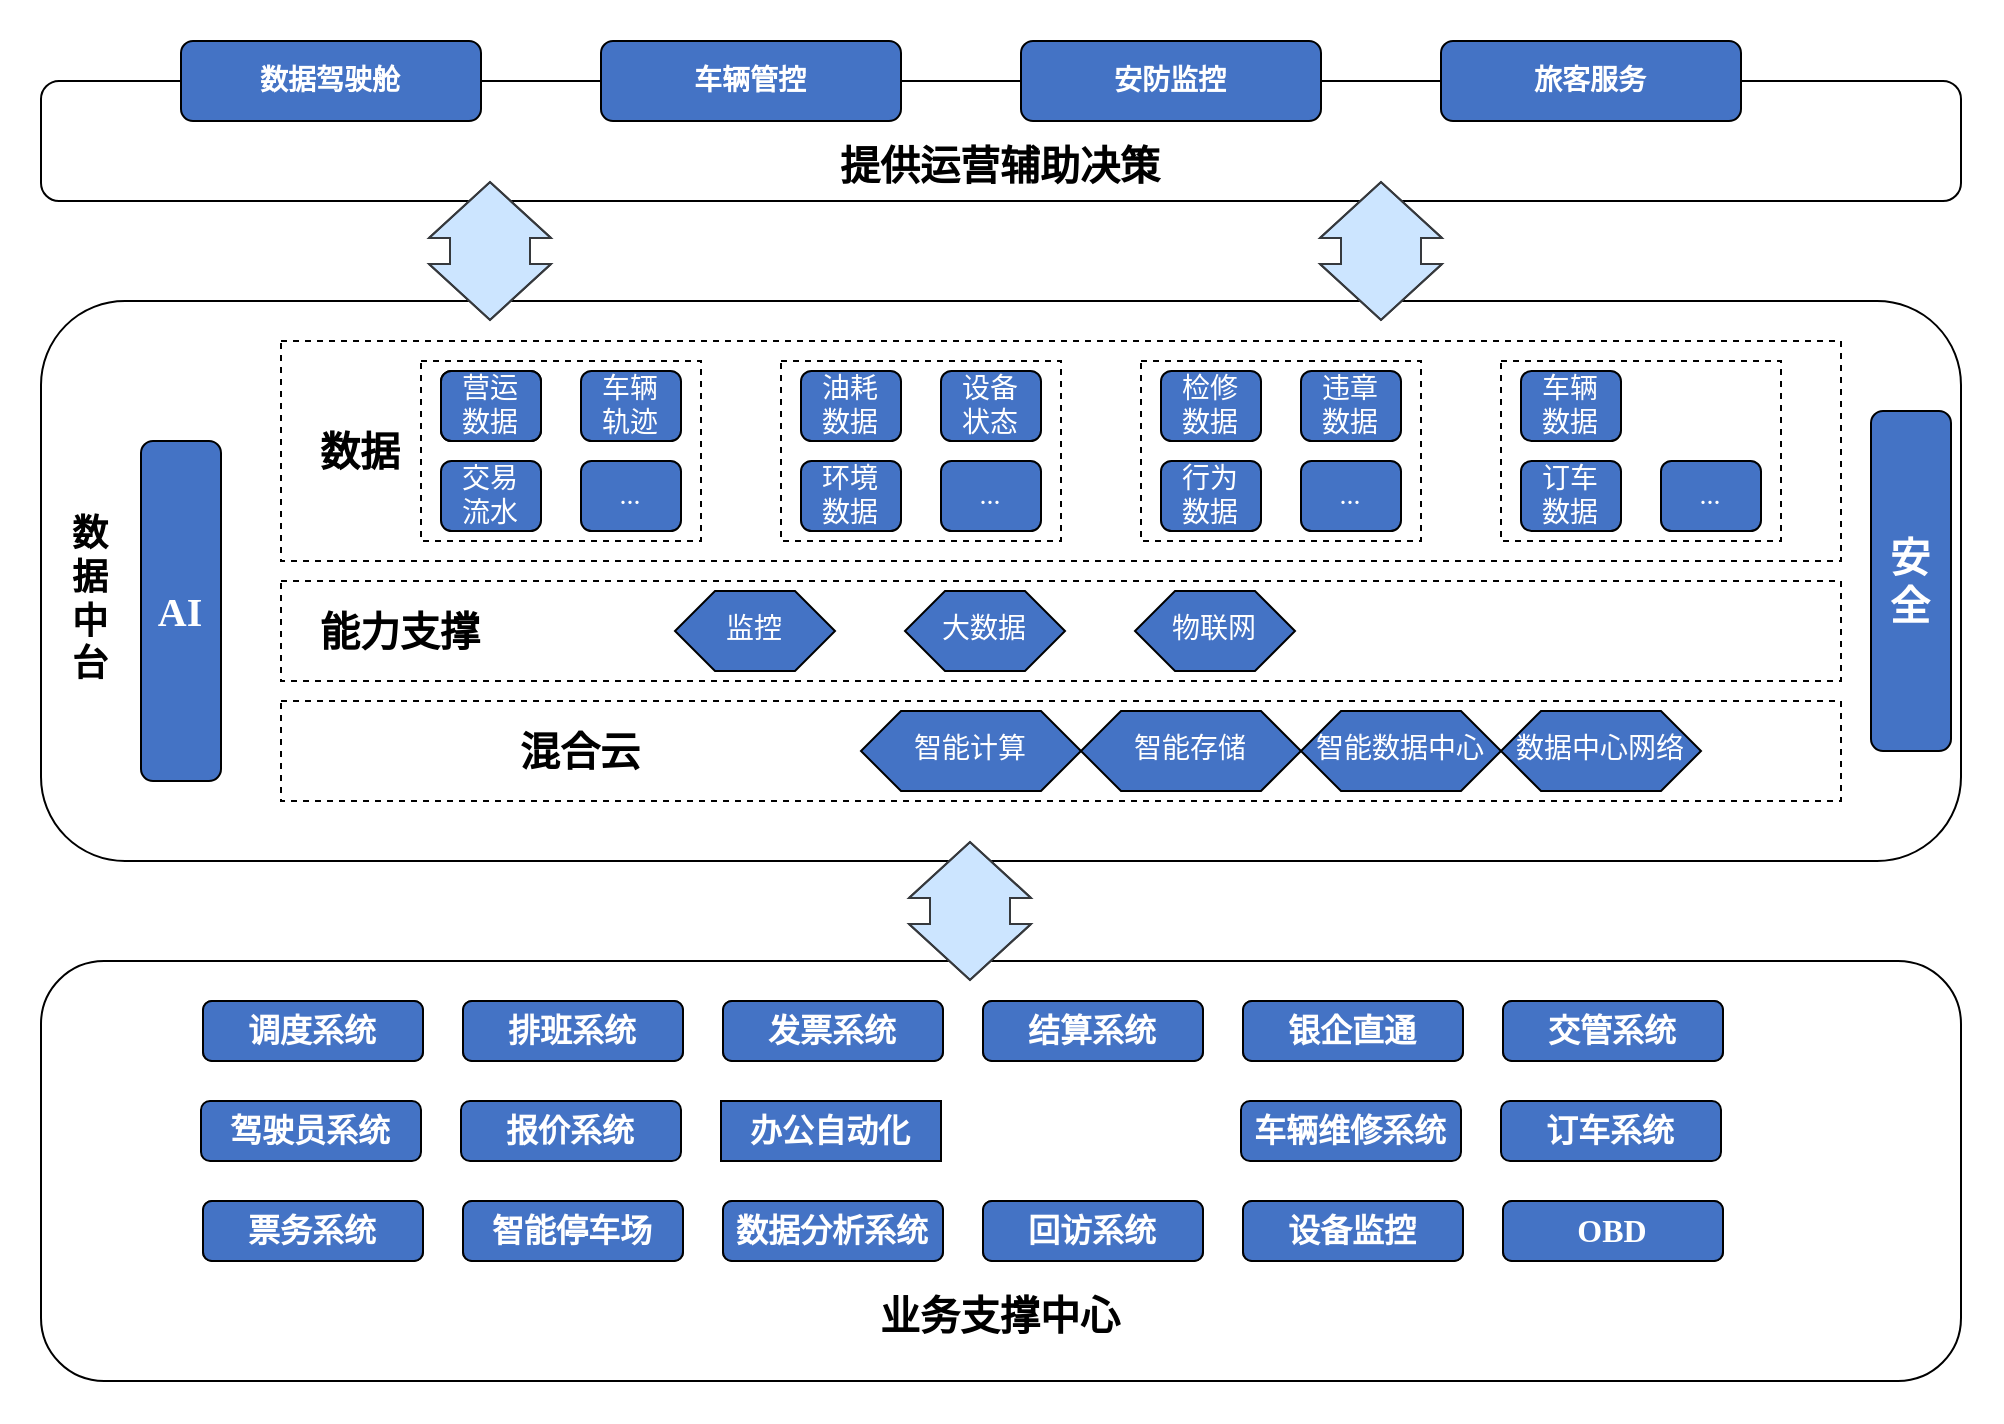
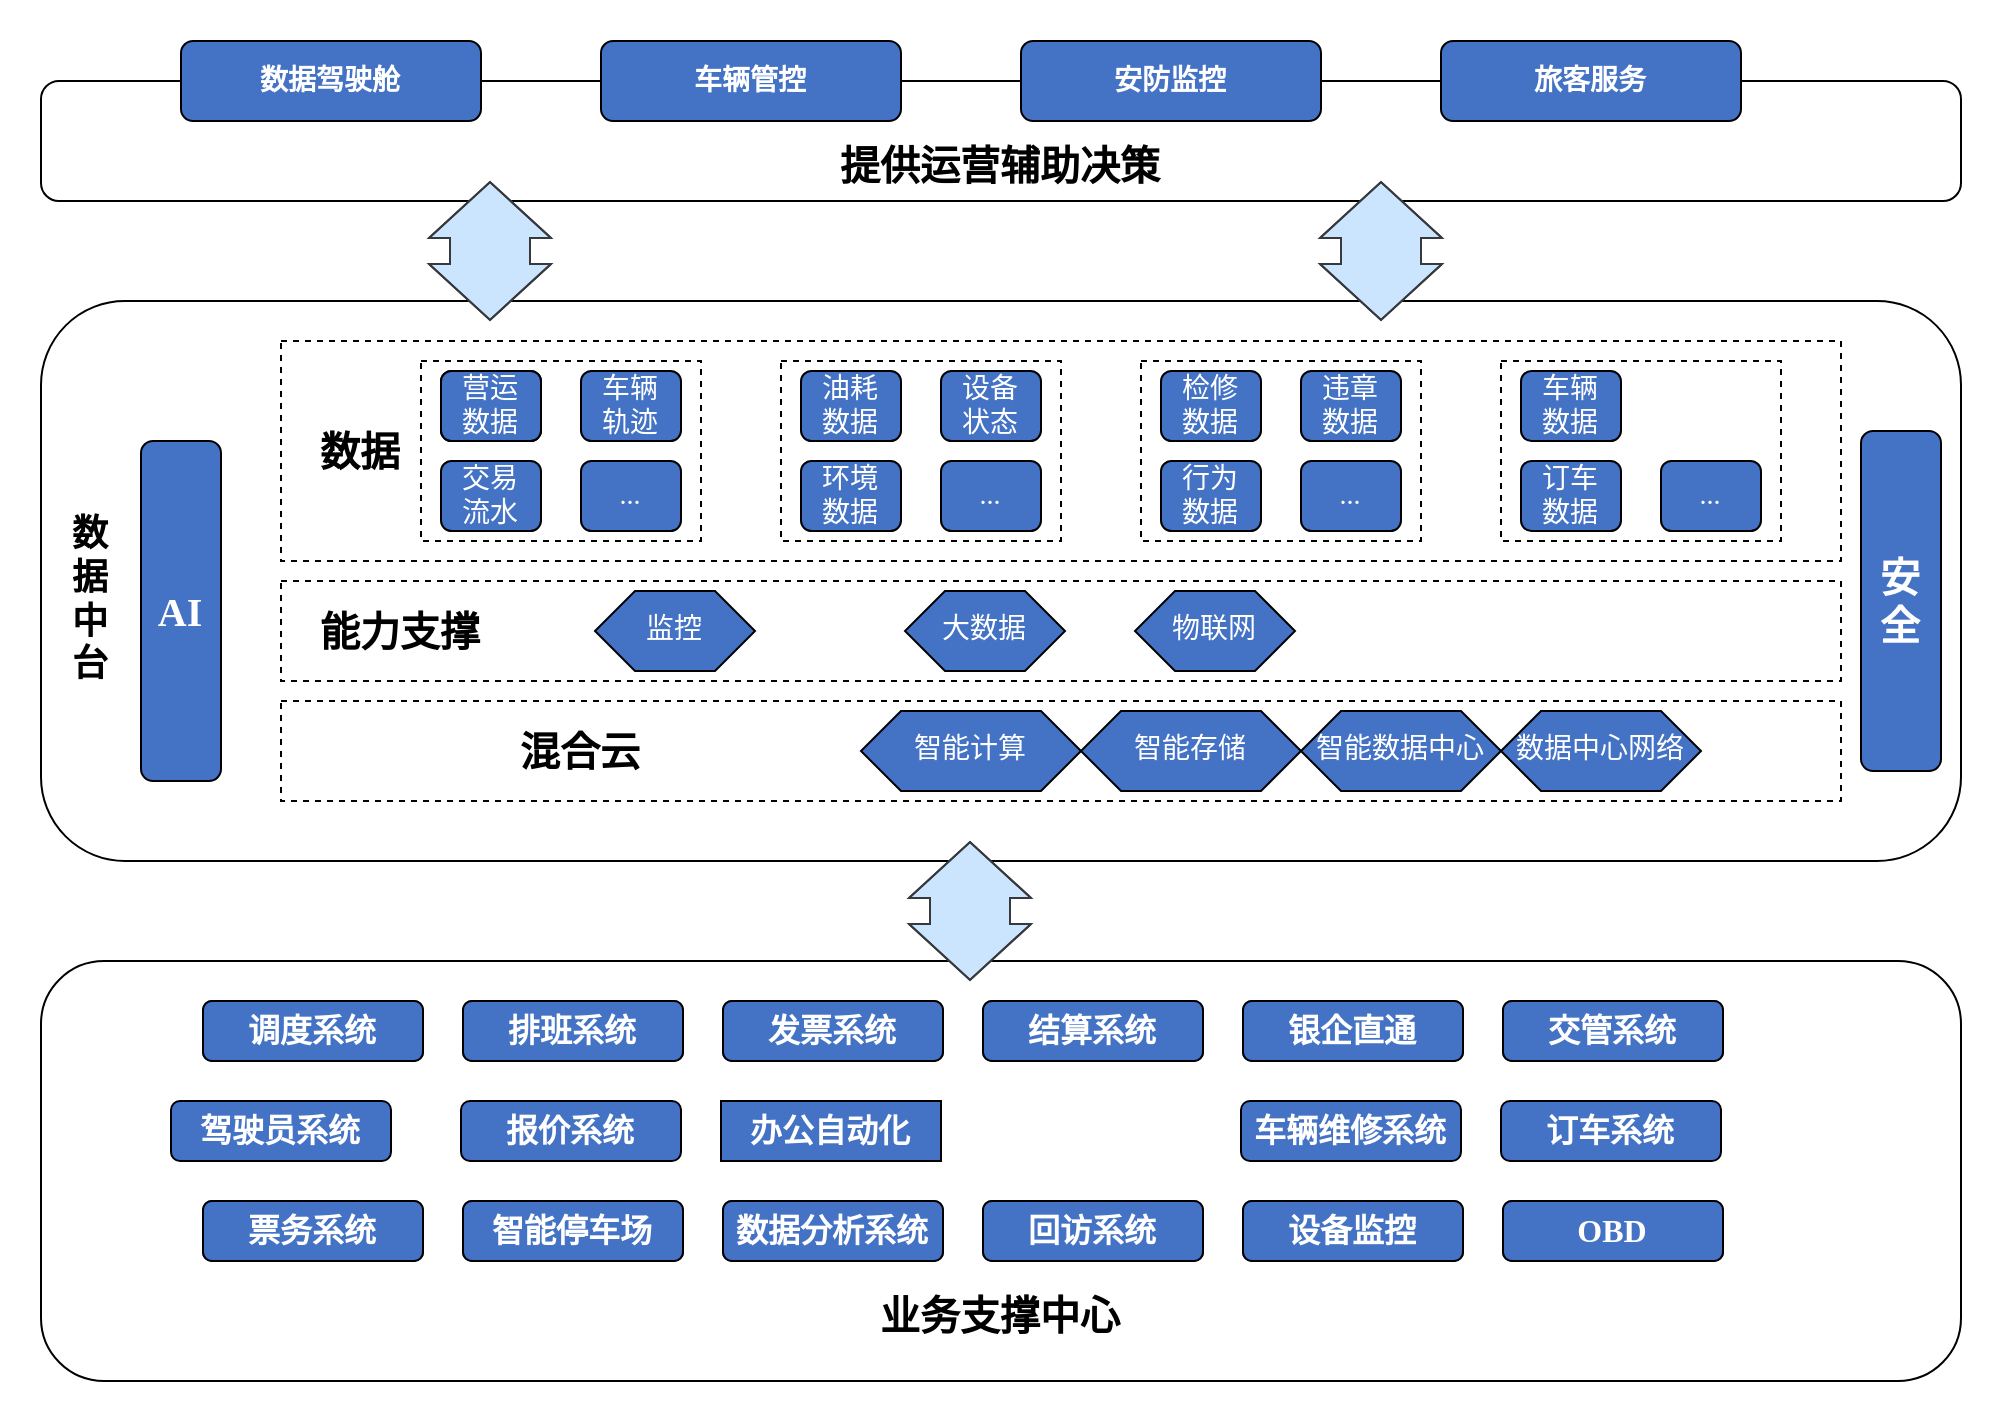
(1911, 581) -> (1901, 601)
(755, 631) -> (675, 631)
(311, 1131) -> (281, 1131)
